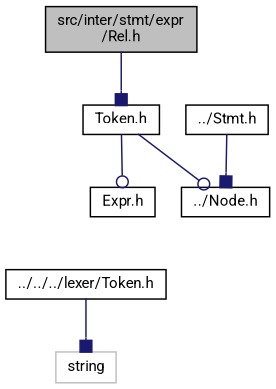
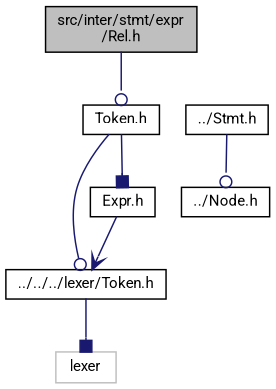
(121, 71) -> (121, 71)
(226, 154) -> (226, 154)
(122, 155) -> (122, 155)
(169, 157) -> (76, 192)
none -> (107, 236)
(86, 367) -> (86, 367)
